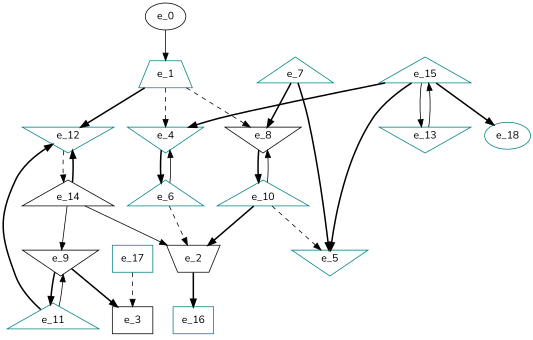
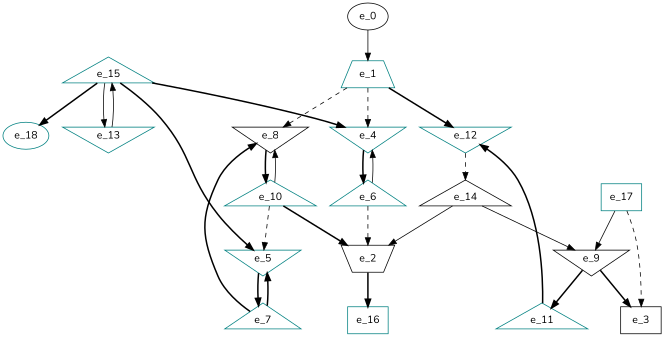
(73, 170) -> none
none -> (258, 286)
(61, 294) -> (607, 227)
